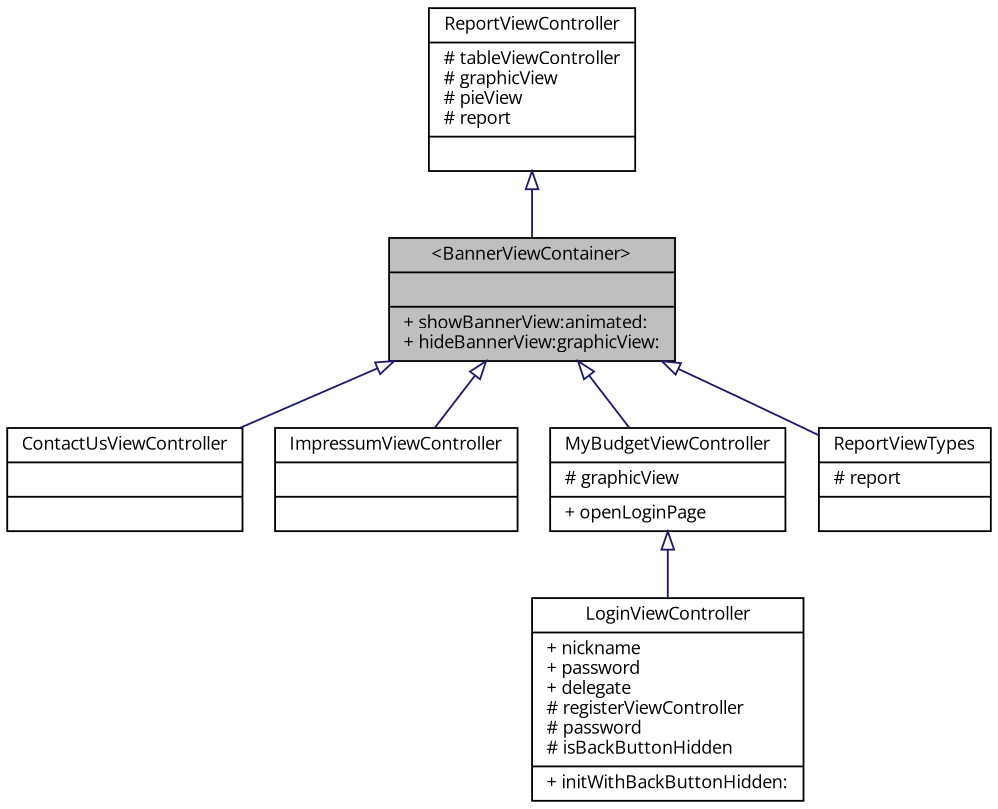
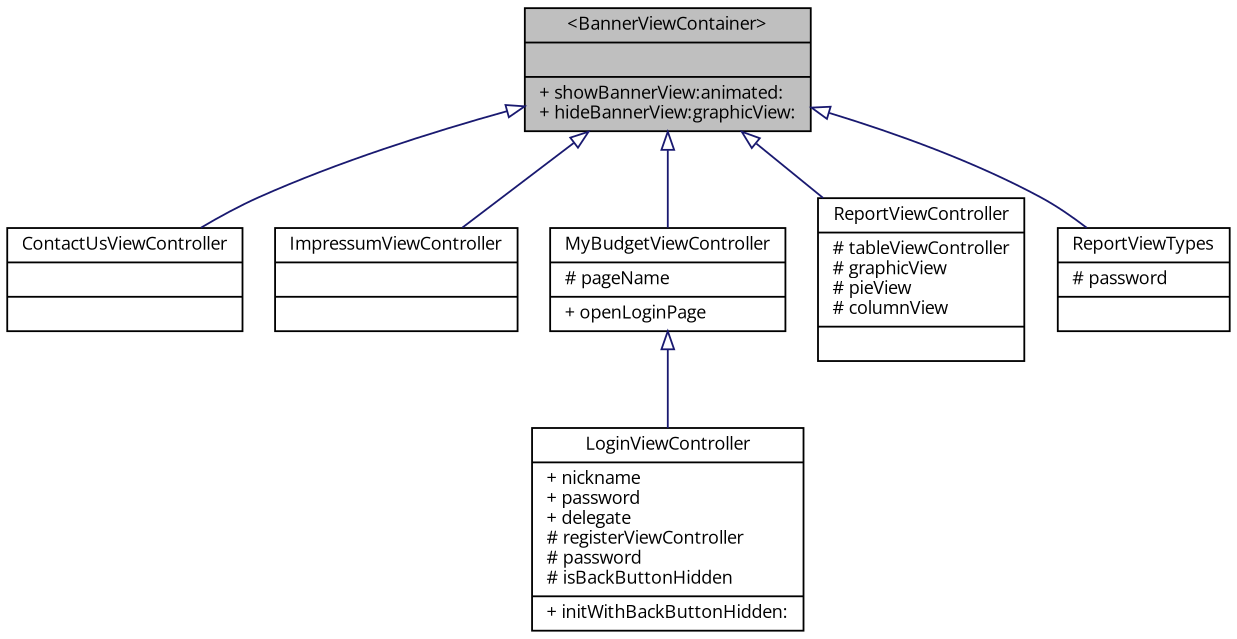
(478, 119) -> (890, 309)
(532, 213) -> (790, 171)
(623, 479) -> (617, 279)
(868, 479) -> (1120, 279)
